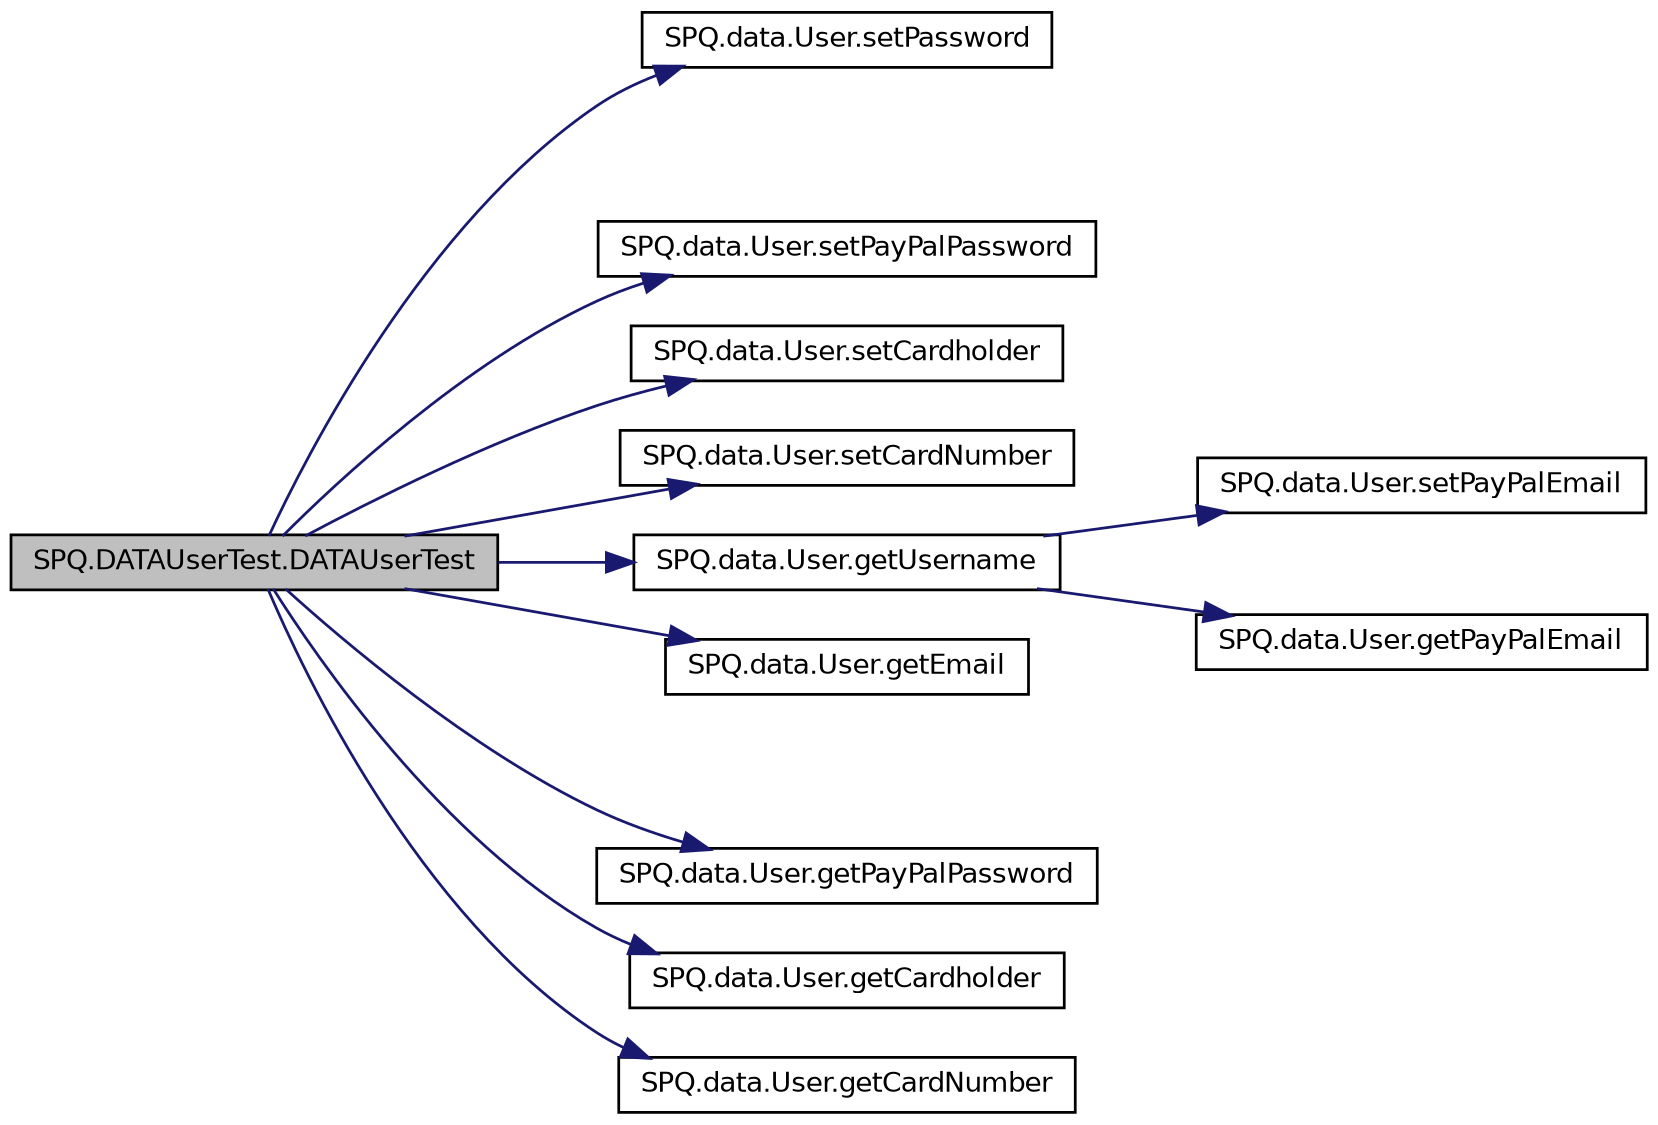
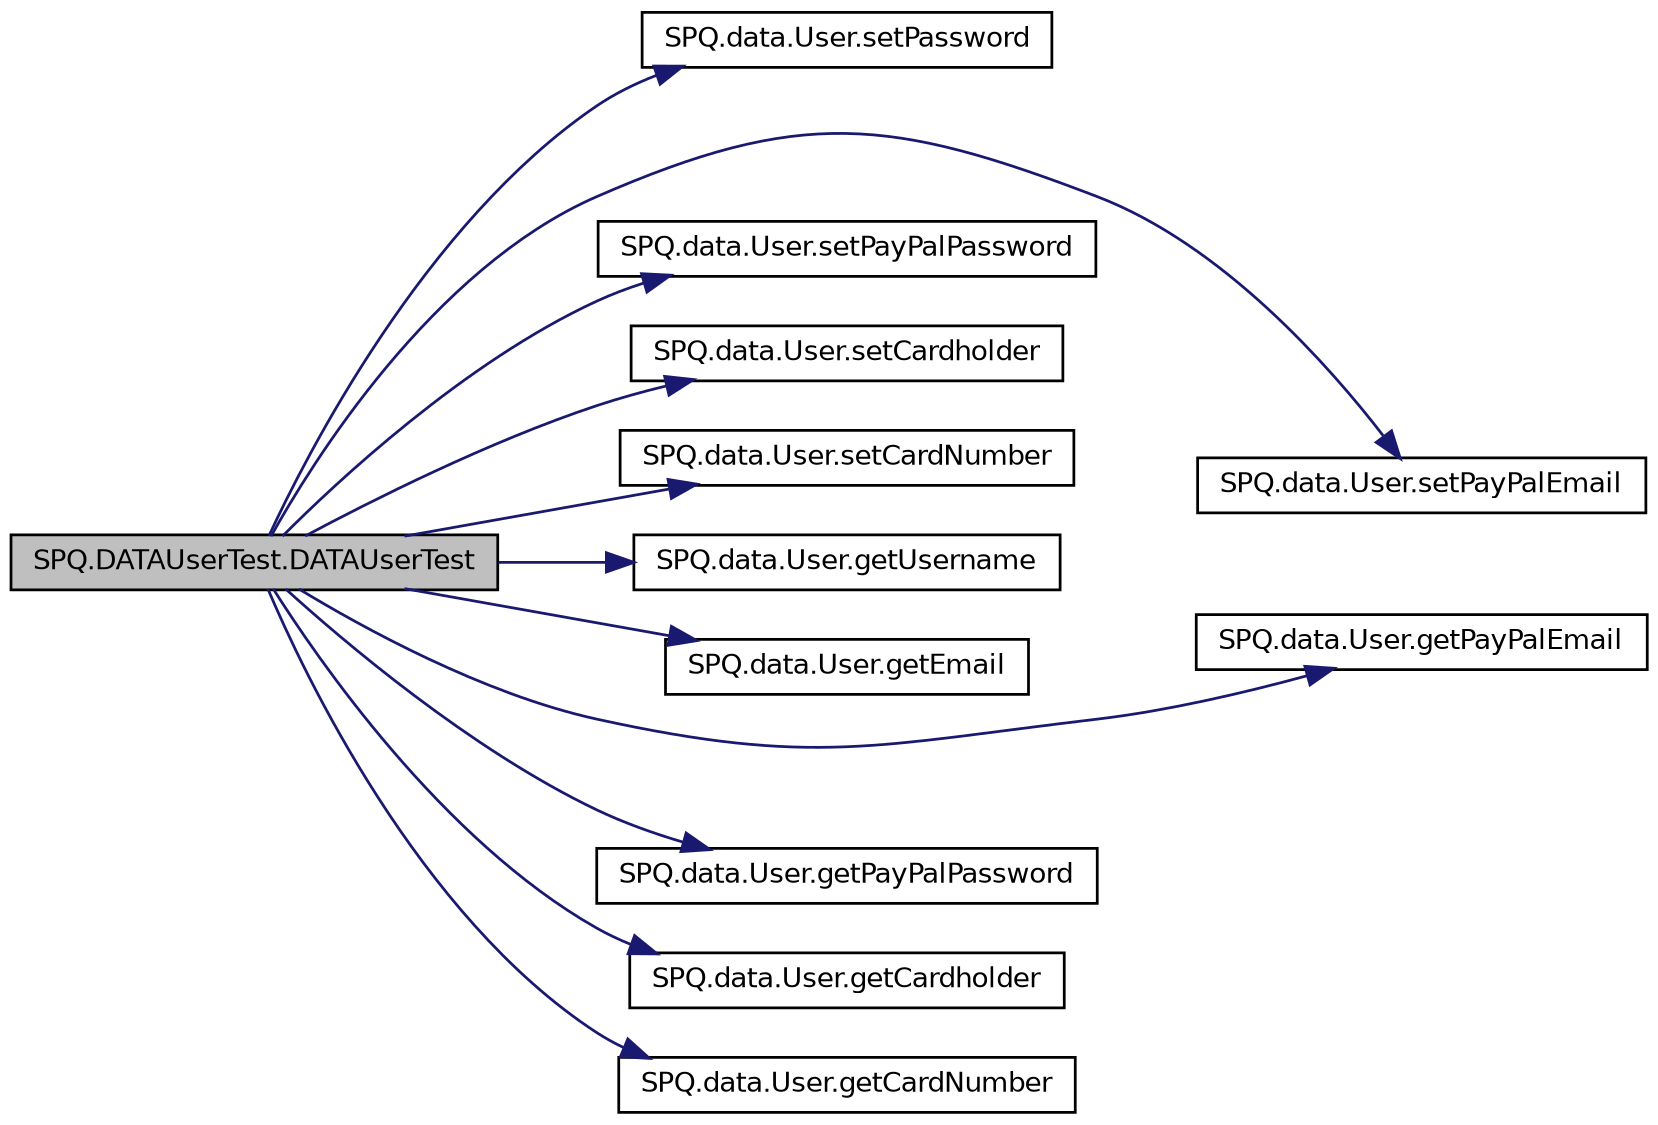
(1120, 526) -> (796, 136)
(1121, 600) -> (791, 747)
